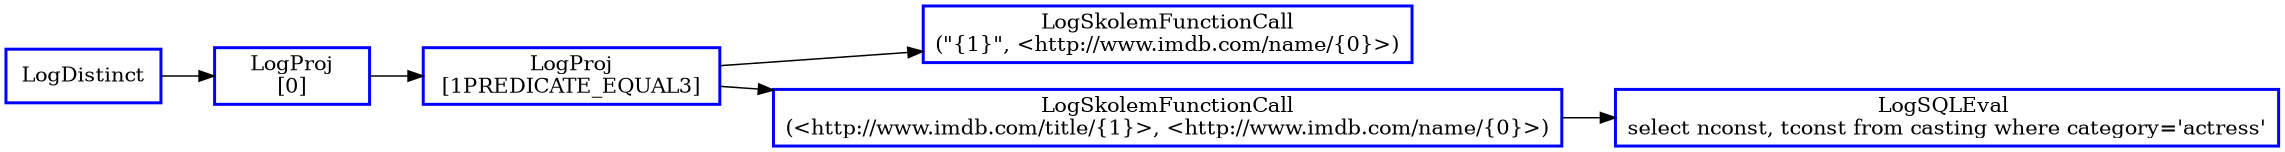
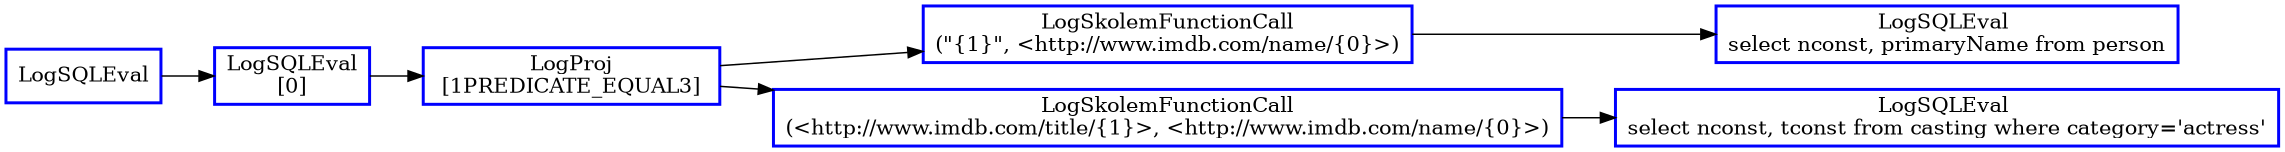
none -> (1947, 34)
(83, 76) -> (83, 76)
(292, 76) -> (292, 76)
